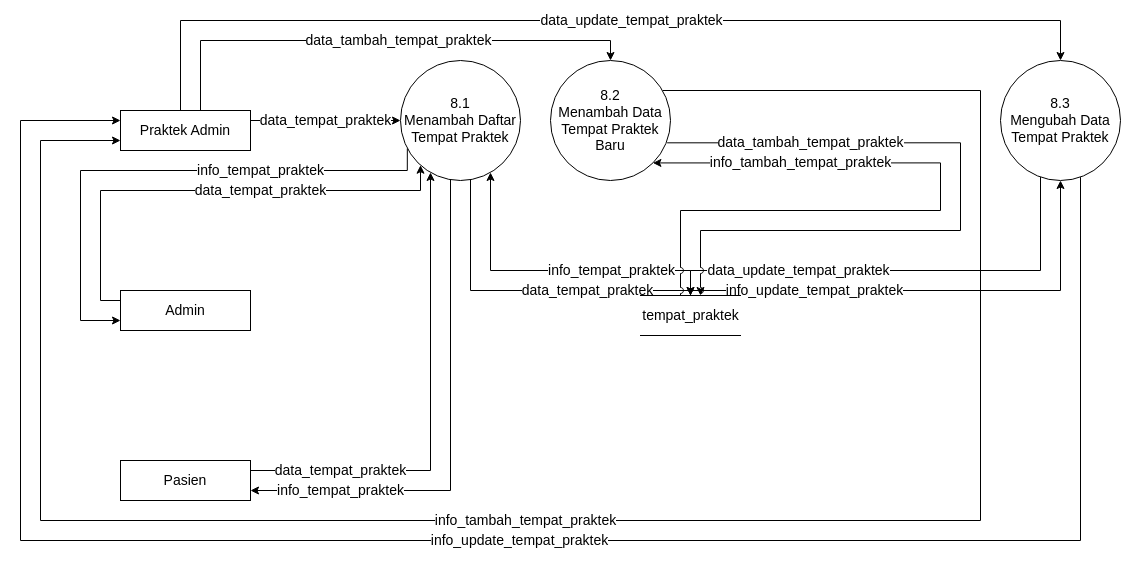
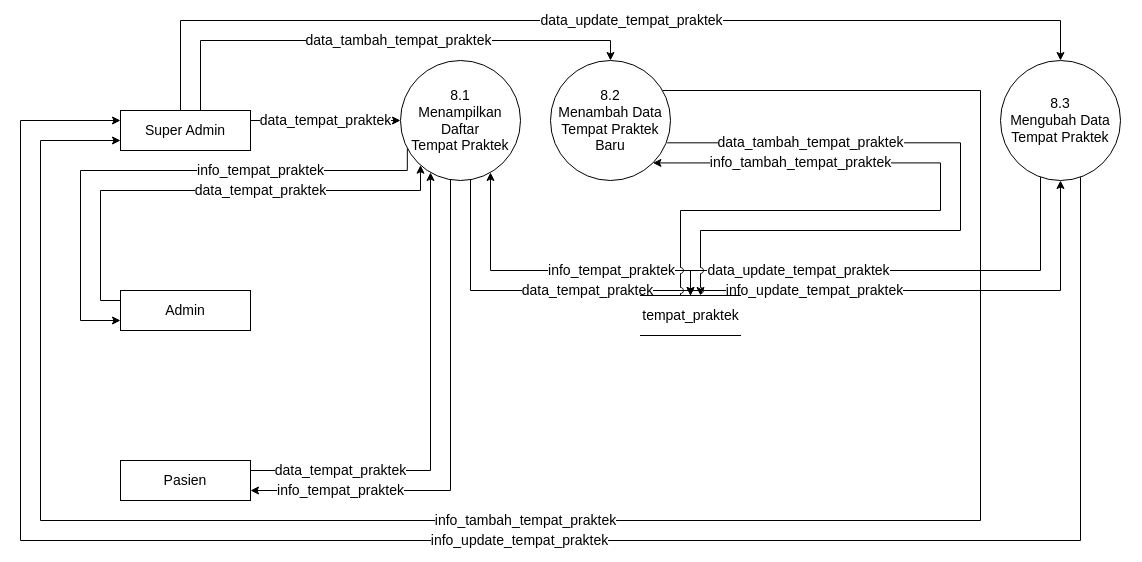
(461, 121) -> (461, 121)
(186, 131) -> (186, 131)
